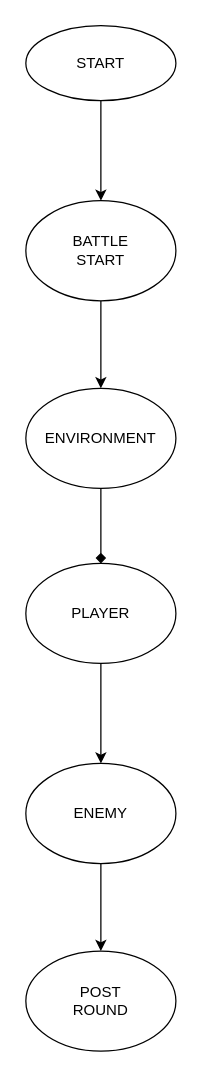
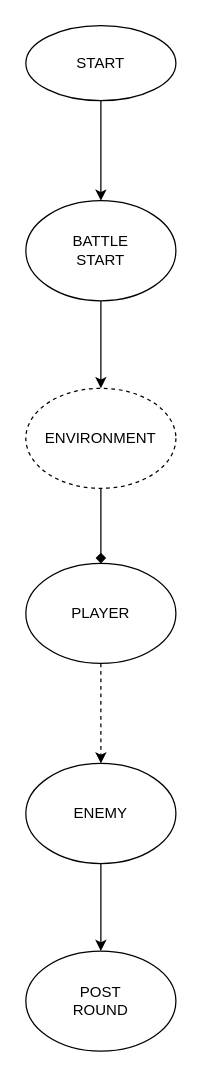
(101, 438) -> (101, 438)
(101, 709) -> (101, 709)
